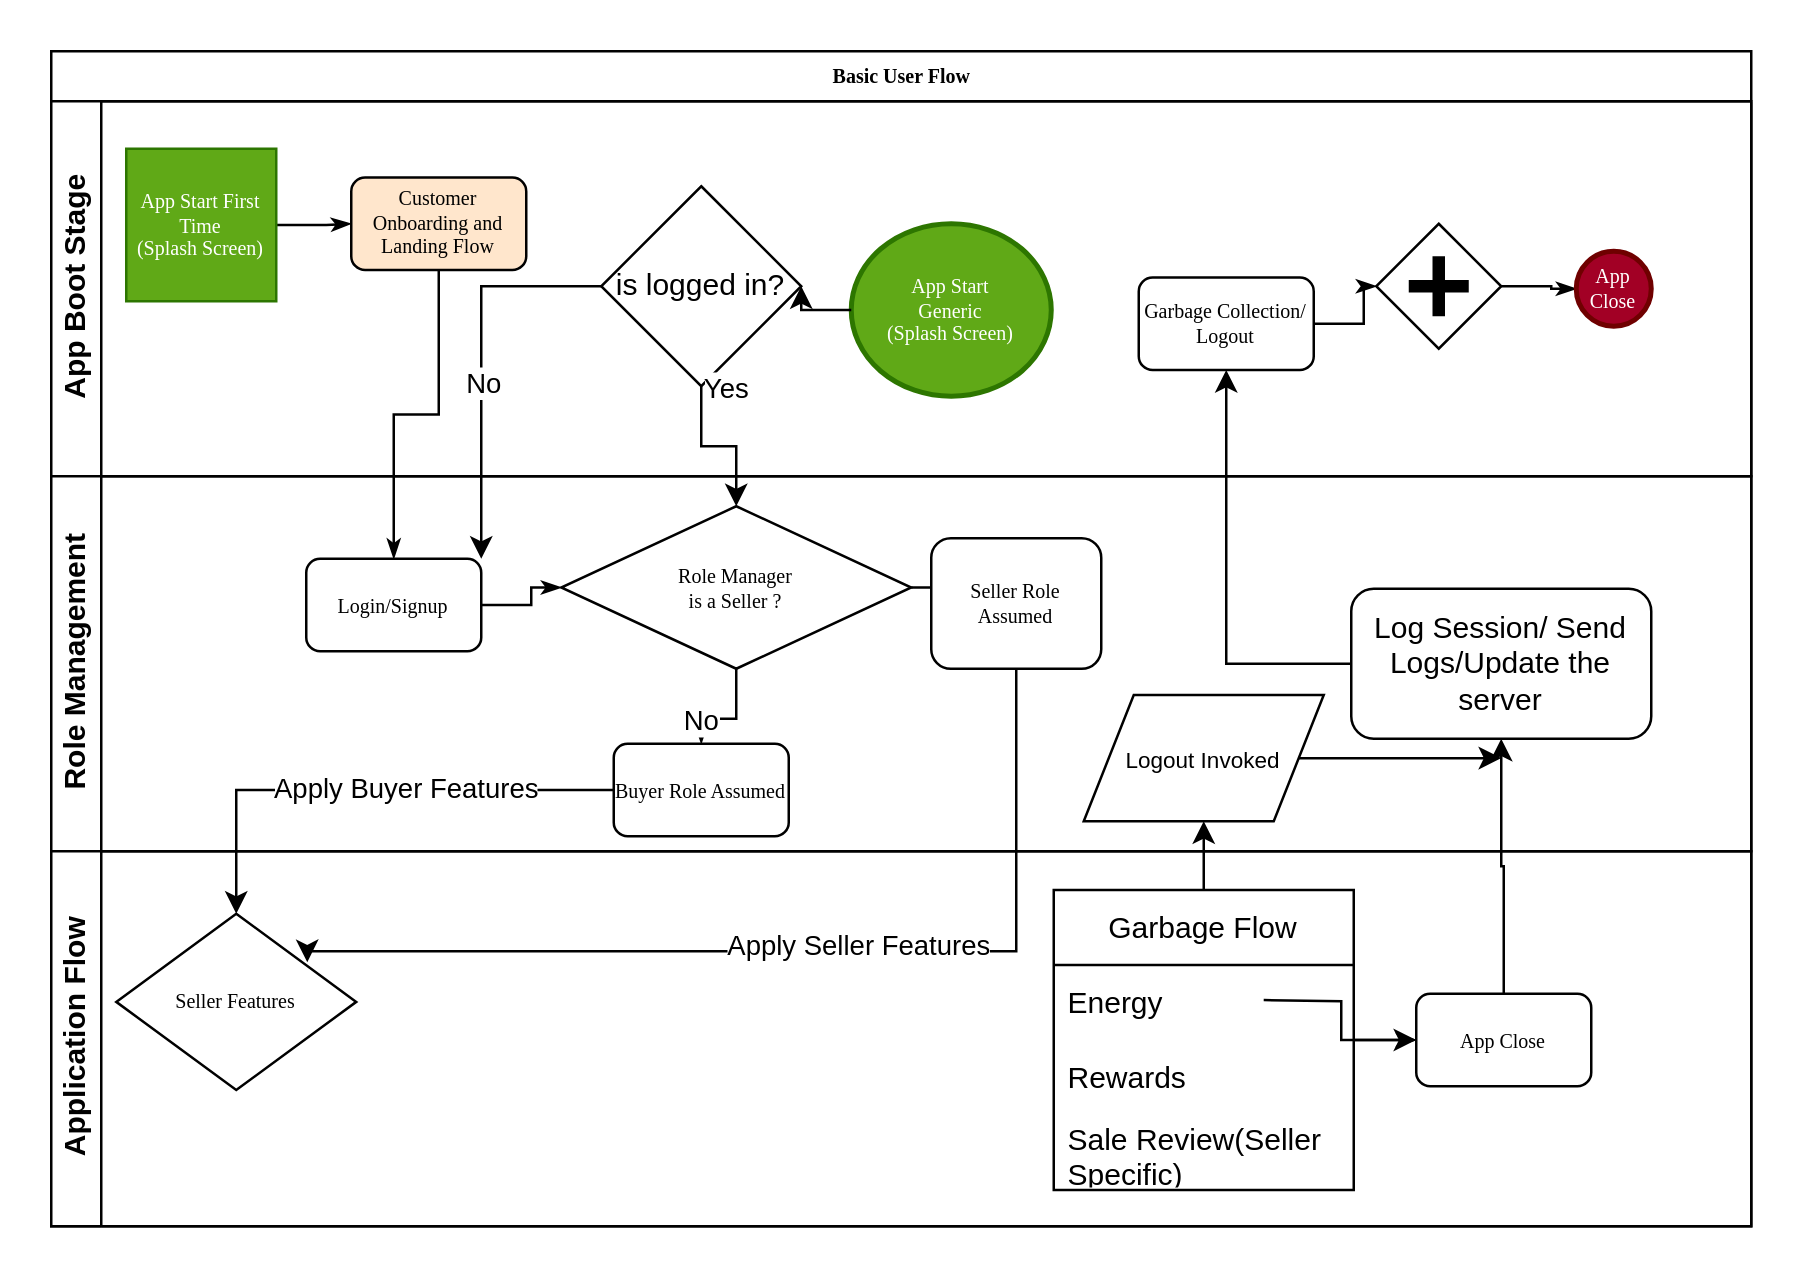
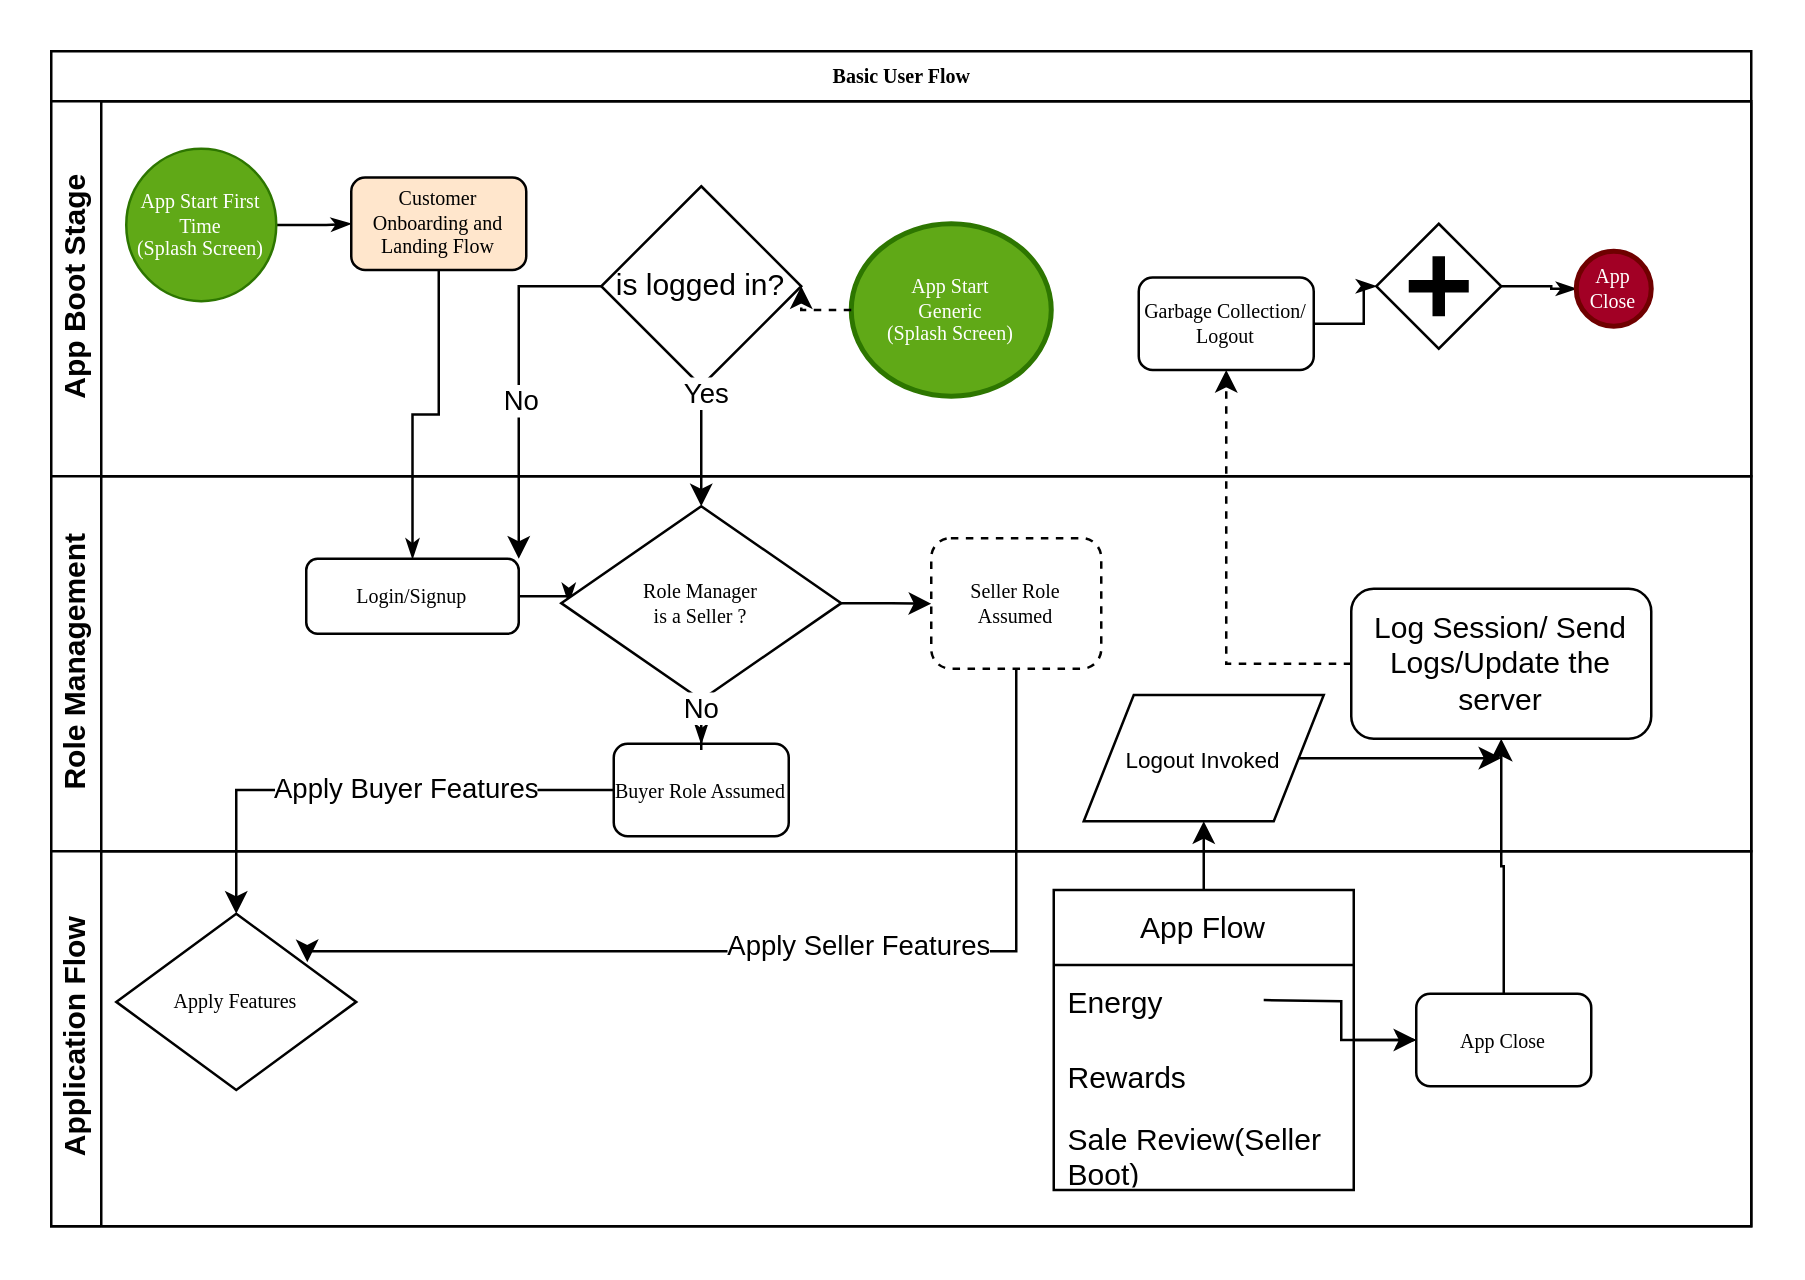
(201, 225) -> (201, 225)
(820, 310) -> (820, 310)
(736, 588) -> (701, 603)
(1016, 603) -> (1016, 603)
(394, 605) -> (413, 596)
(1226, 632) -> (1226, 632)
(1204, 929) -> (1204, 929)
(236, 1001) -> (236, 1001)
(1206, 1154) -> (1206, 1154)
